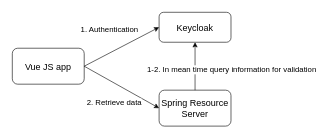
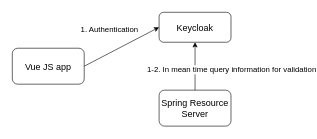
(120, 86) -> none
